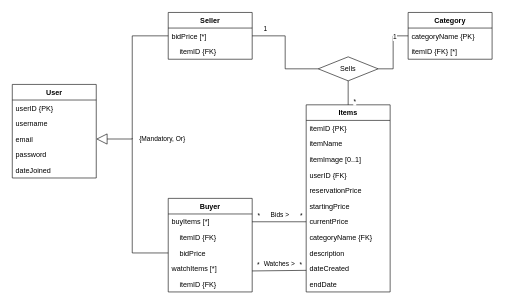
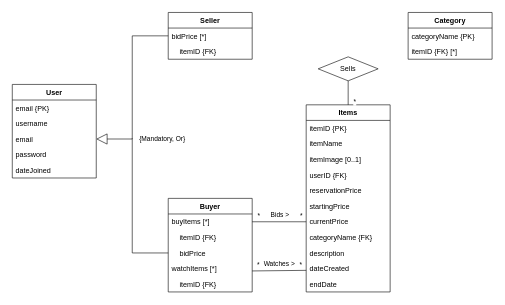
(393, 52) -> none
(285, 53) -> none
(37, 108) -> (33, 108)
